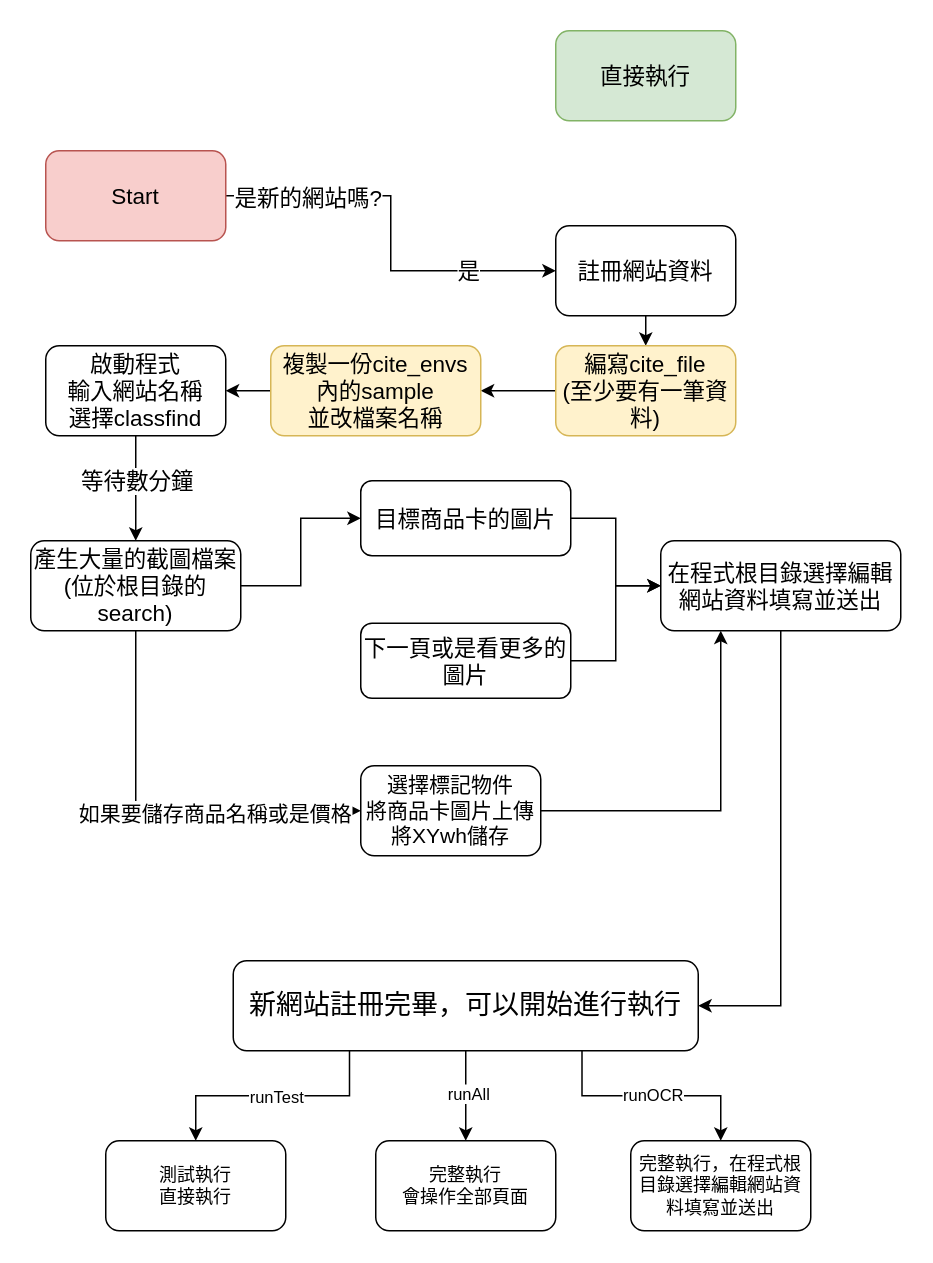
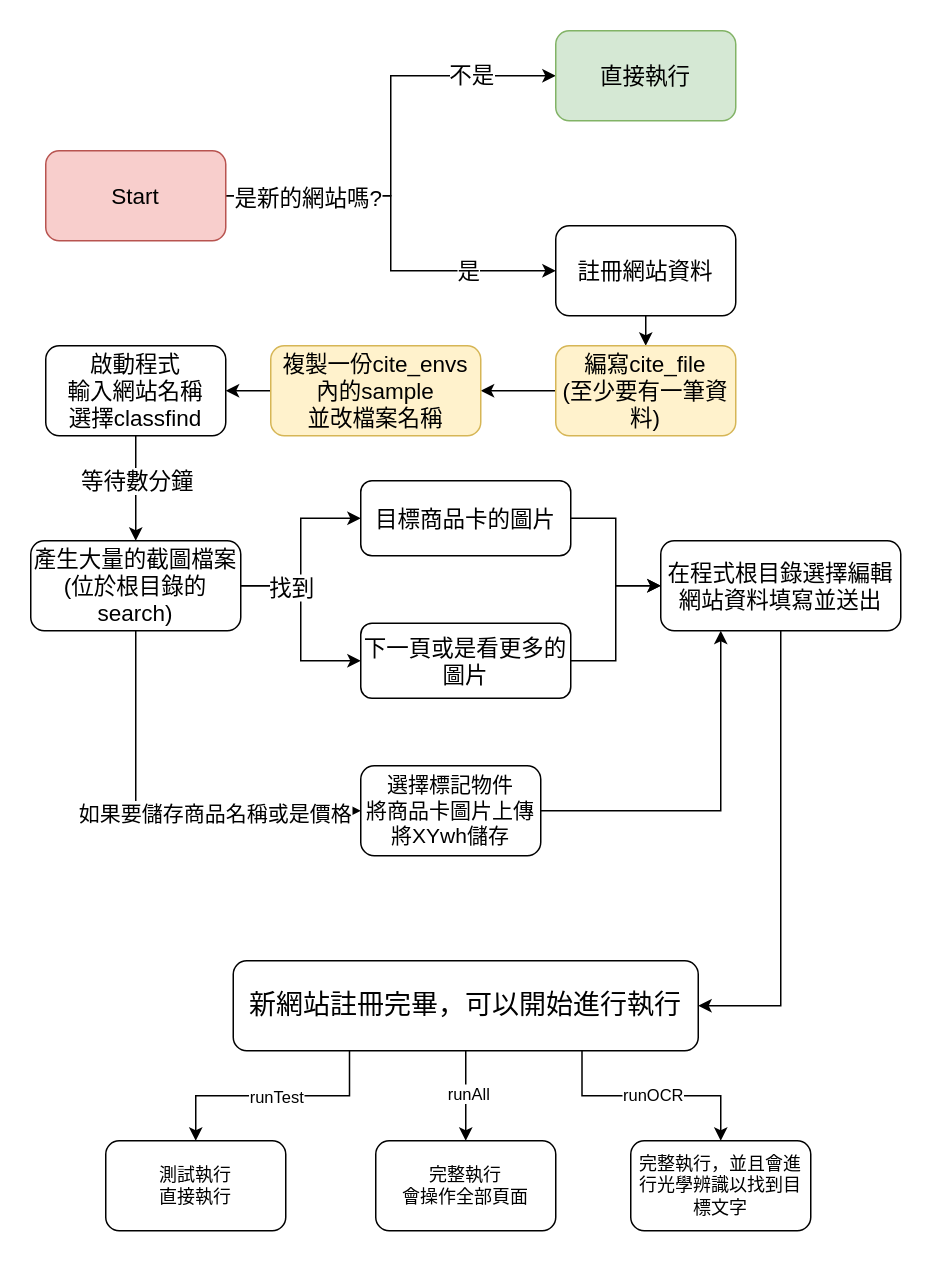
none -> (409, 76)
none -> (301, 648)
(721, 1186) -> (721, 1186)
